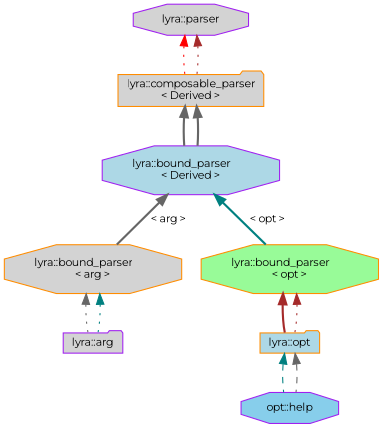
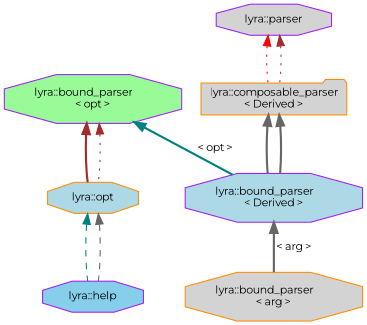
(244, 224) -> (188, 151)
(290, 269) -> (93, 99)
(93, 343) -> none
(290, 343) -> (93, 198)
(290, 408) -> (93, 297)
